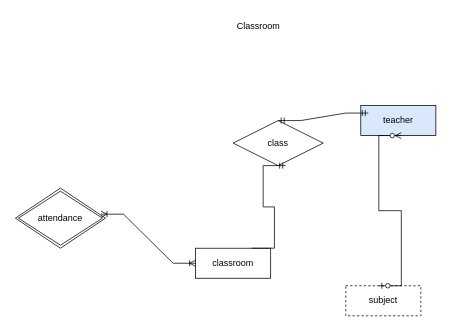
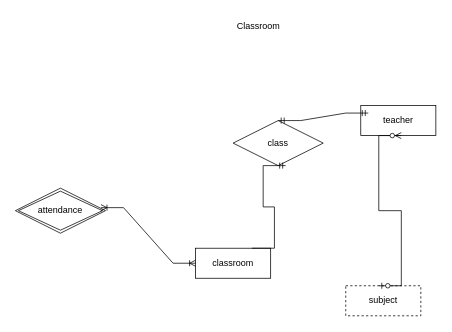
(398, 120) -> (398, 120)
(60, 218) -> (60, 210)
